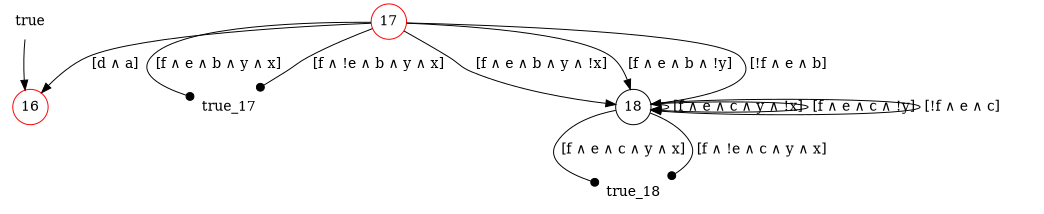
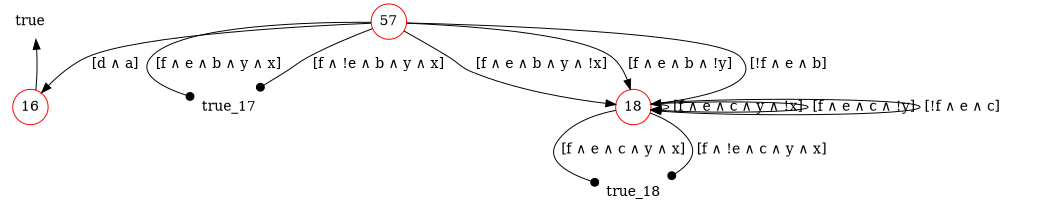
(389, 22) -> (389, 22)
(24, 60) -> (37, 70)
(633, 107) -> (633, 107)
